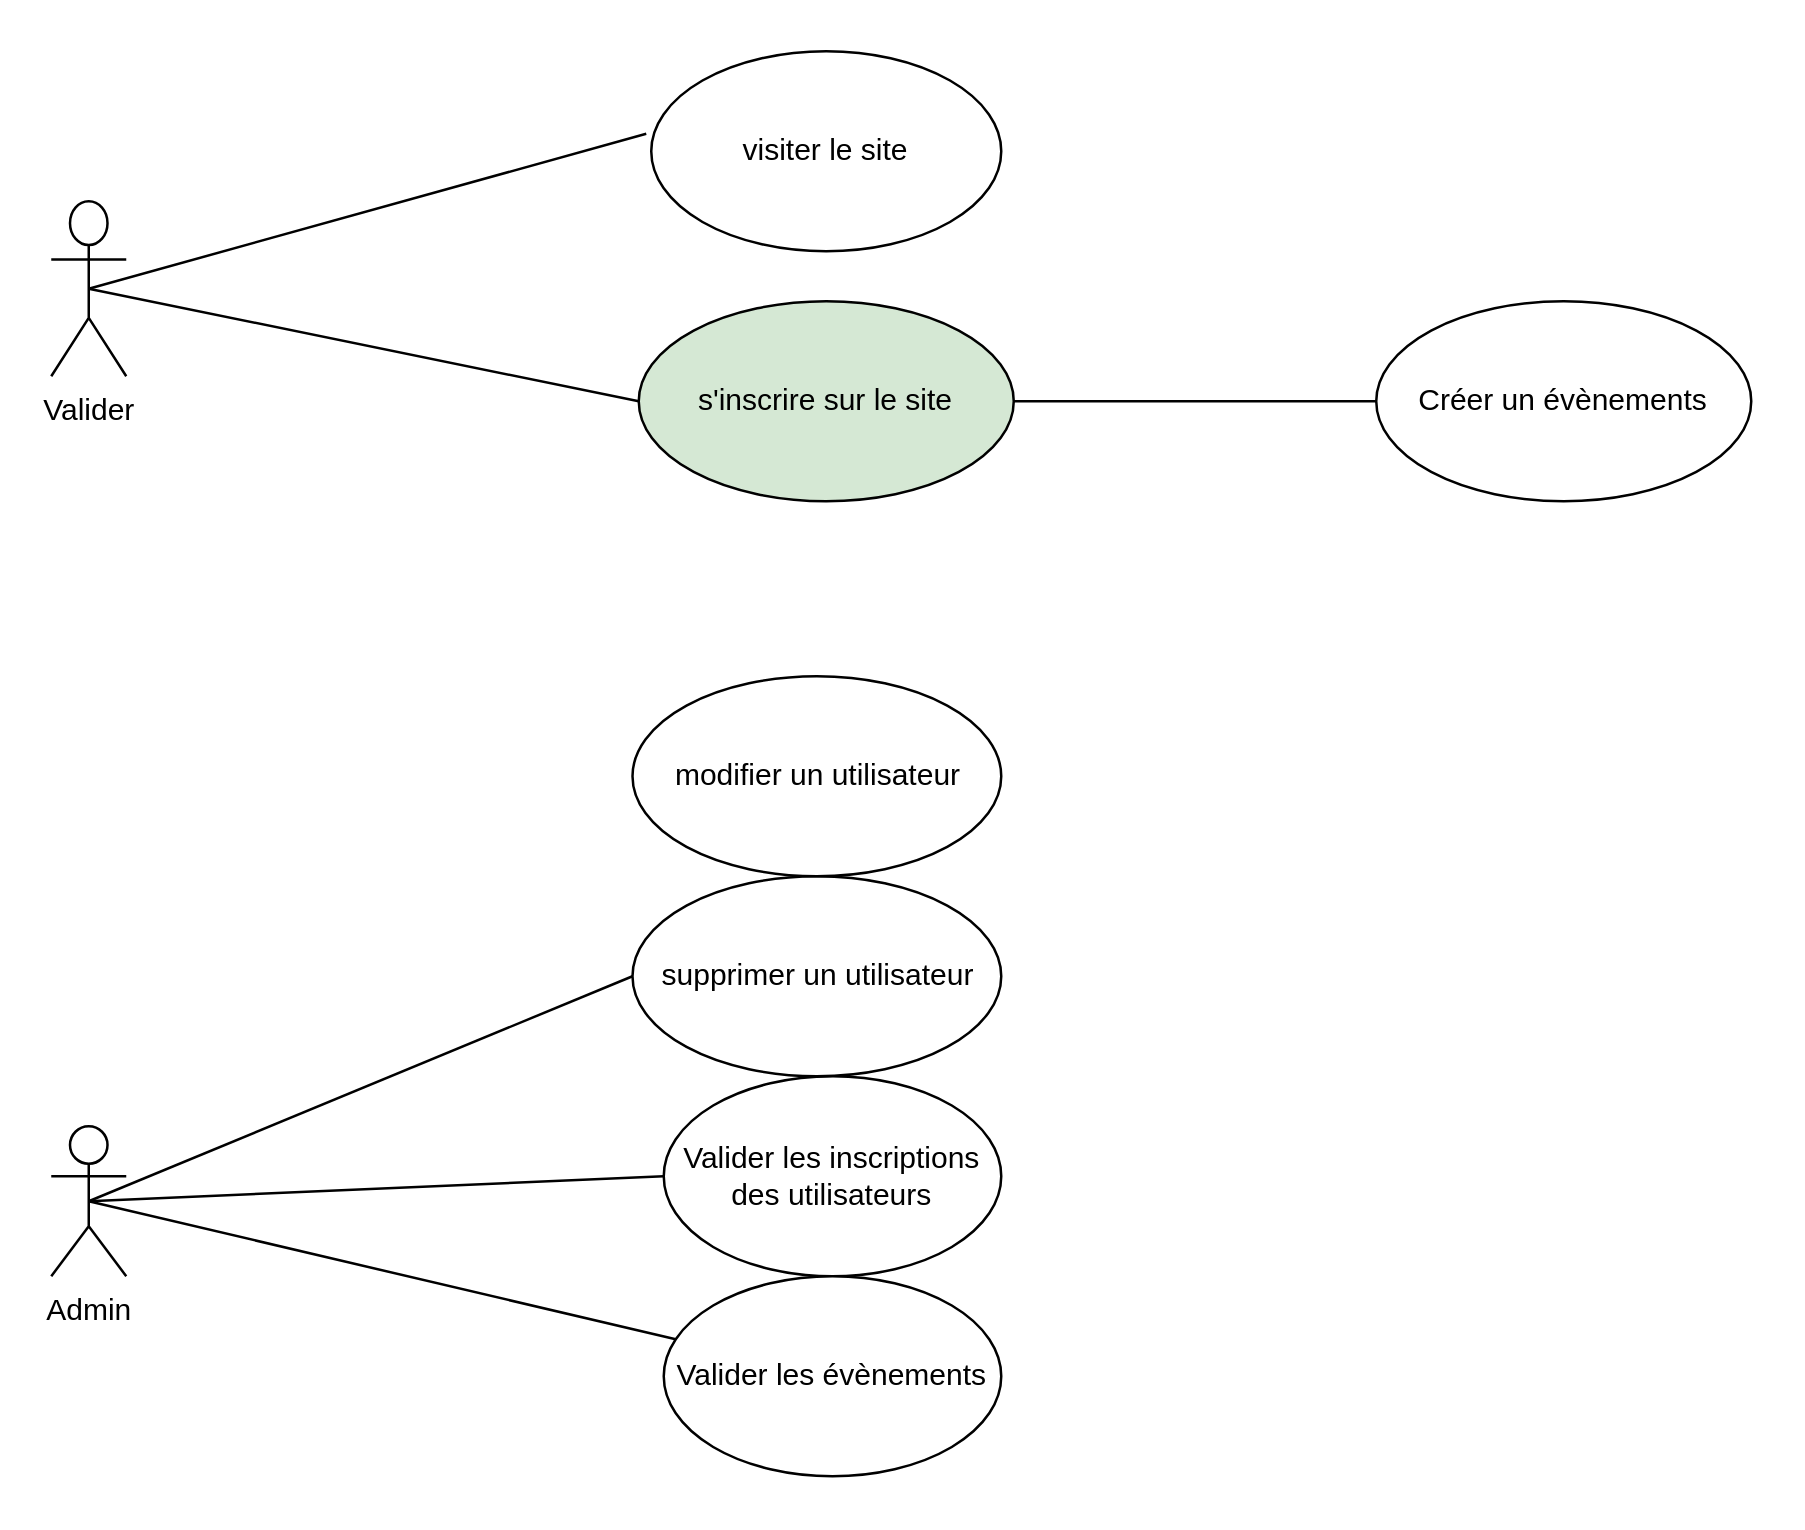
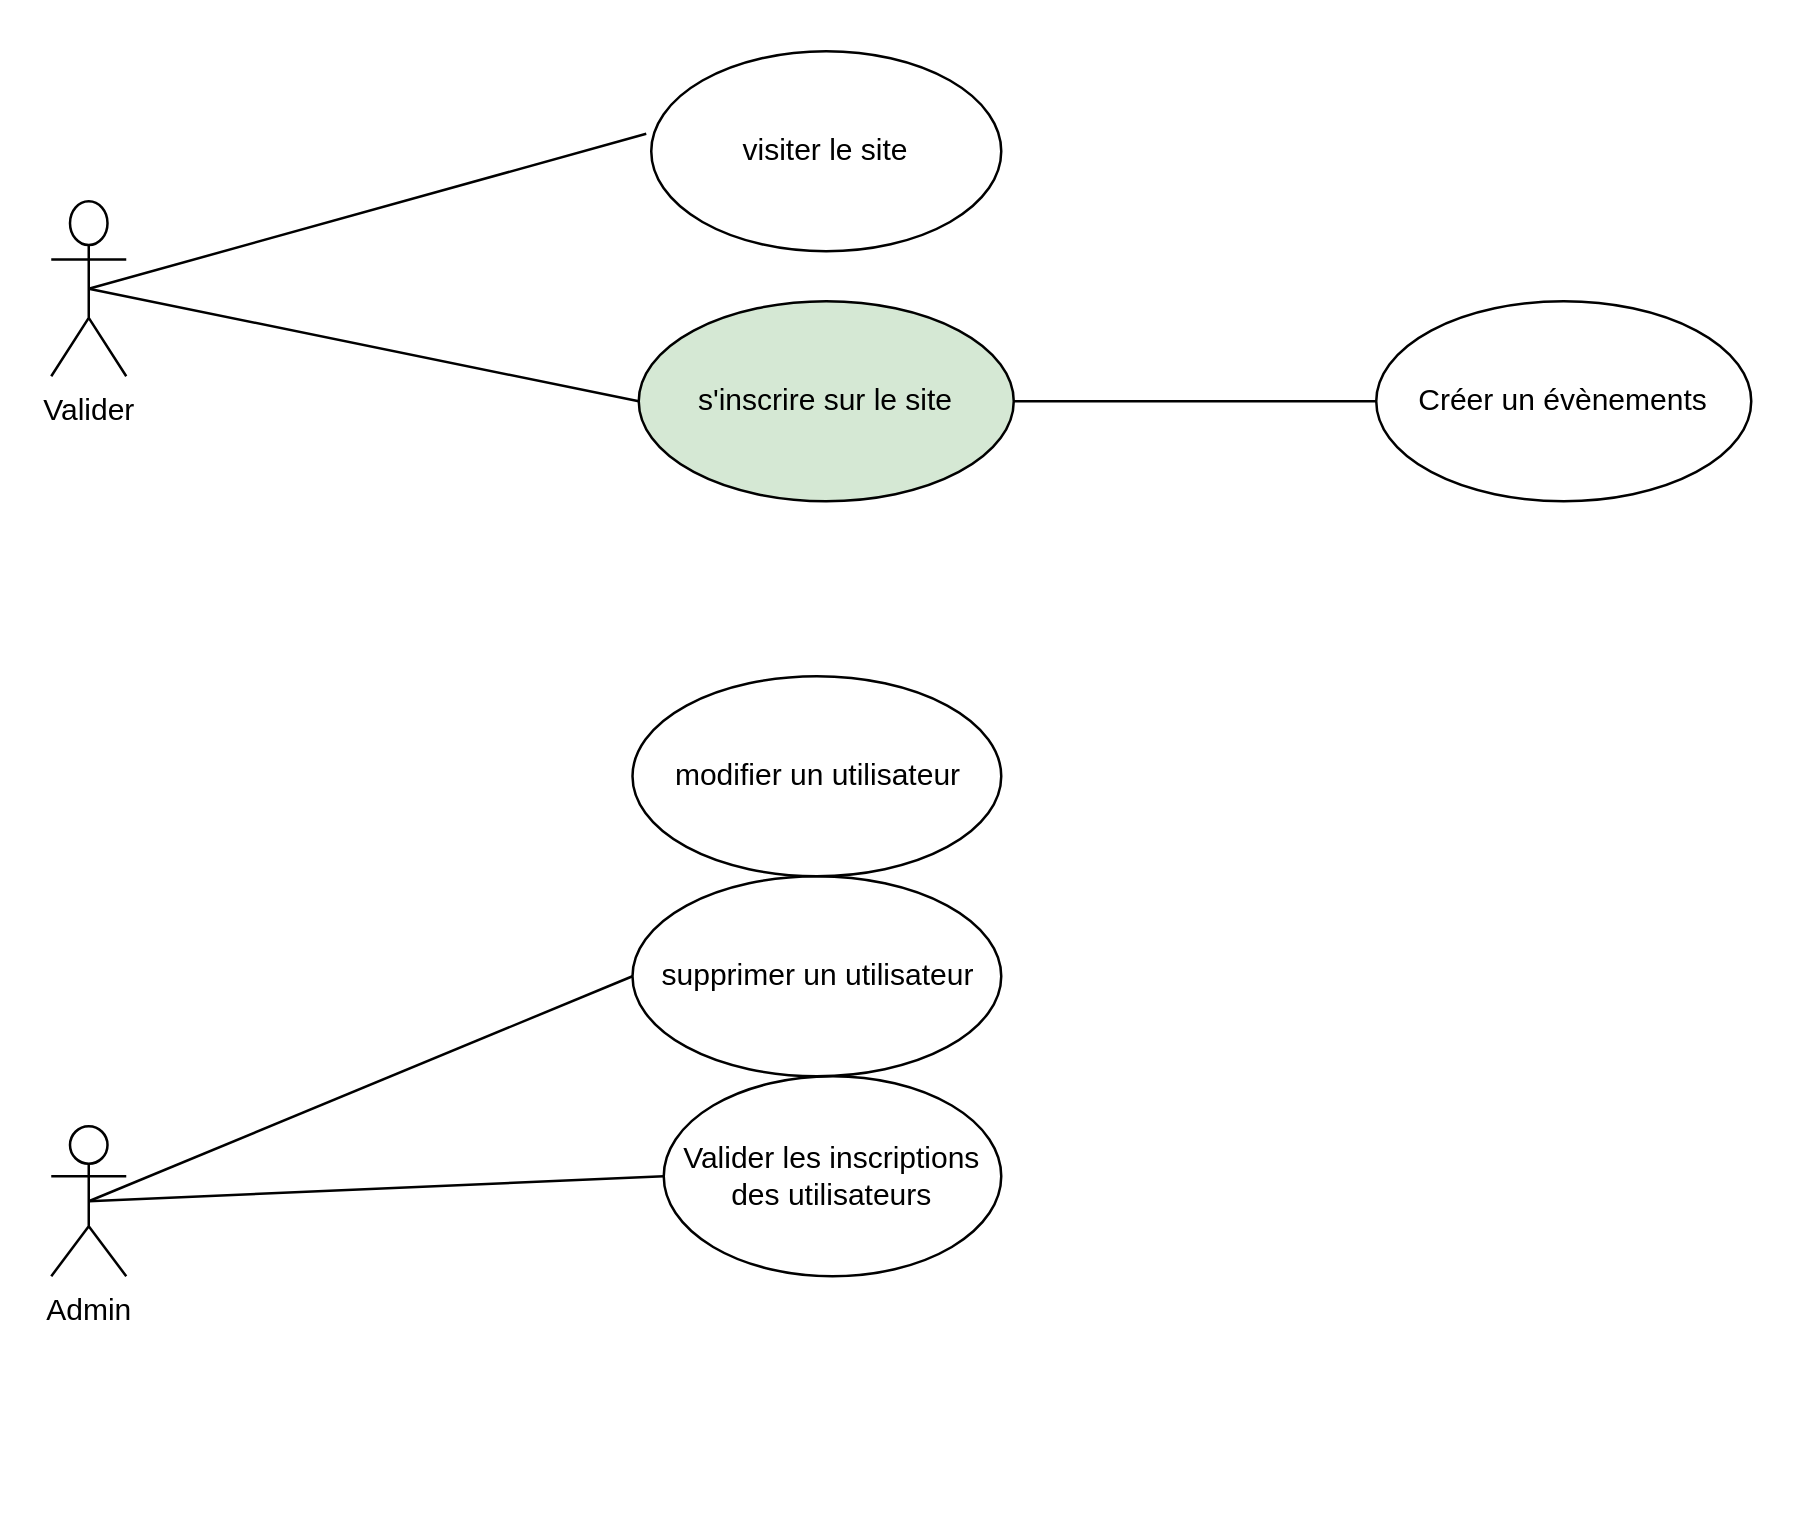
(392, 1273) -> none
(833, 1376) -> none
